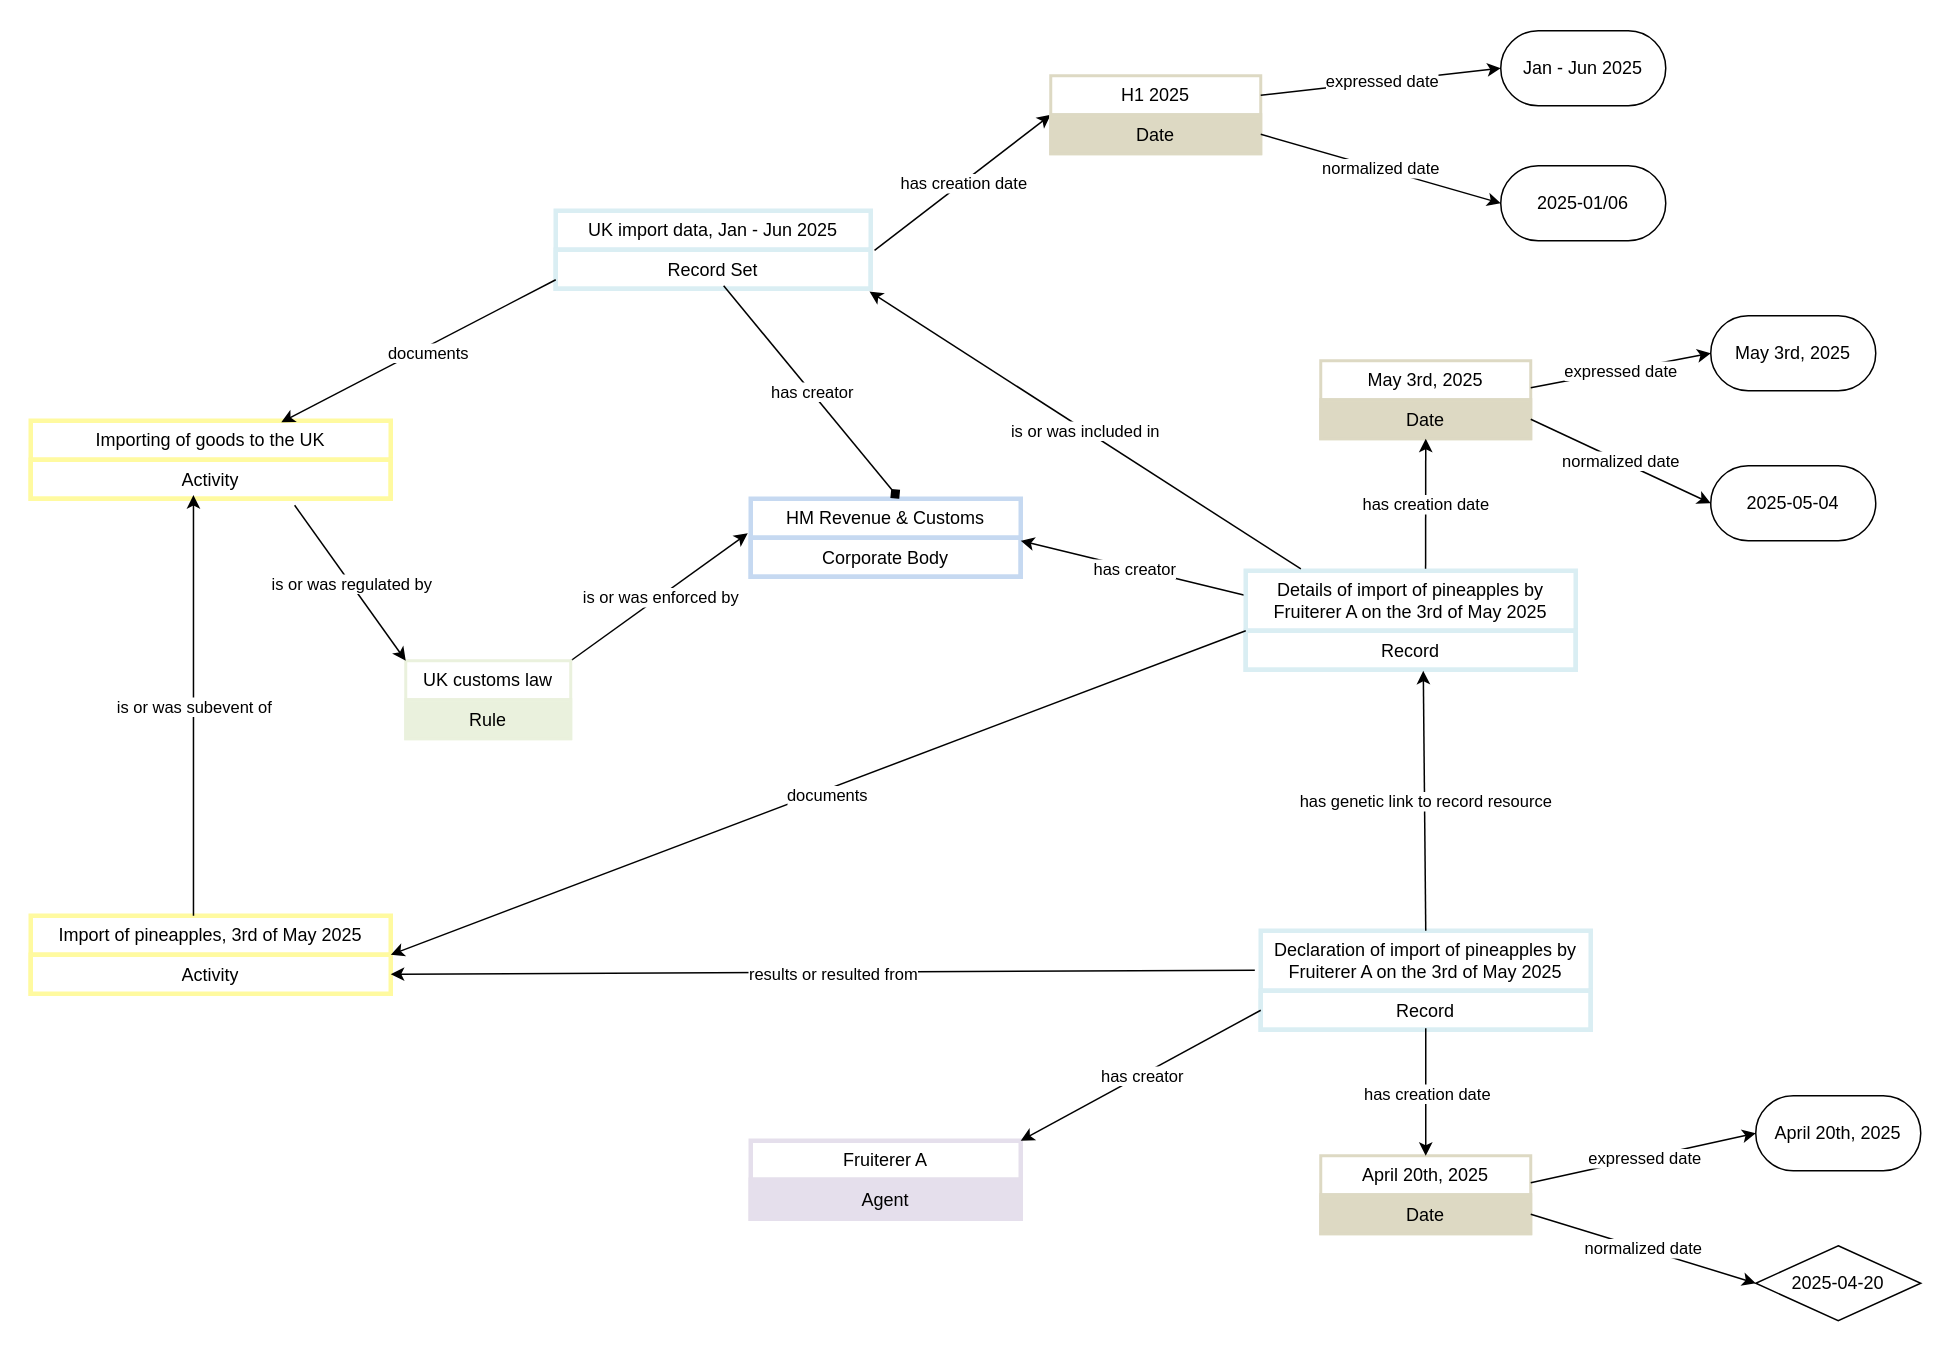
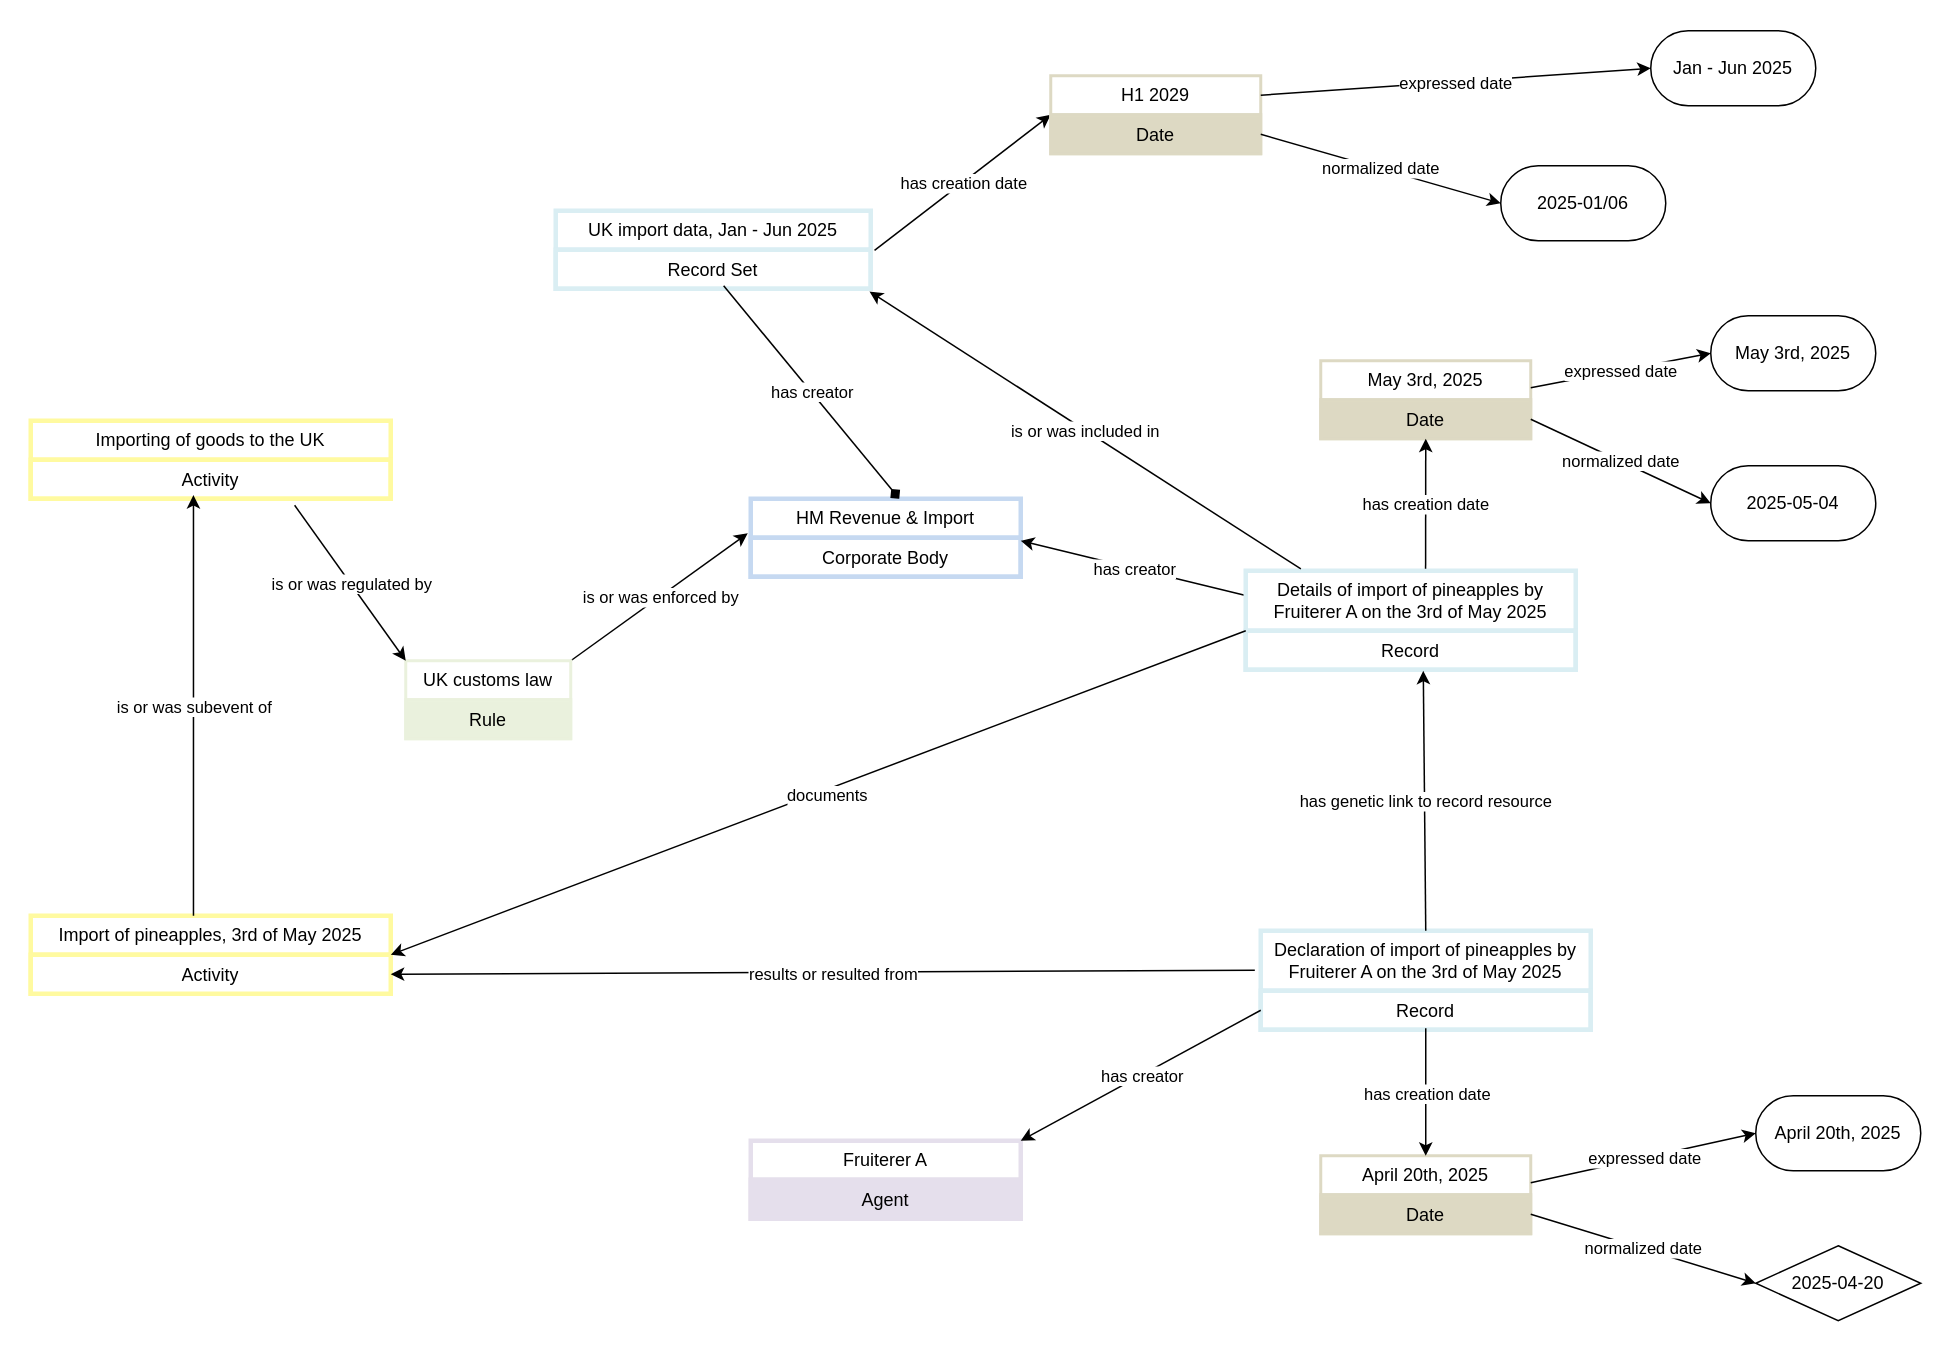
(1583, 68) -> (1733, 68)
(1156, 95) -> (1156, 95)
(423, 349) -> none
(886, 518) -> (886, 518)
